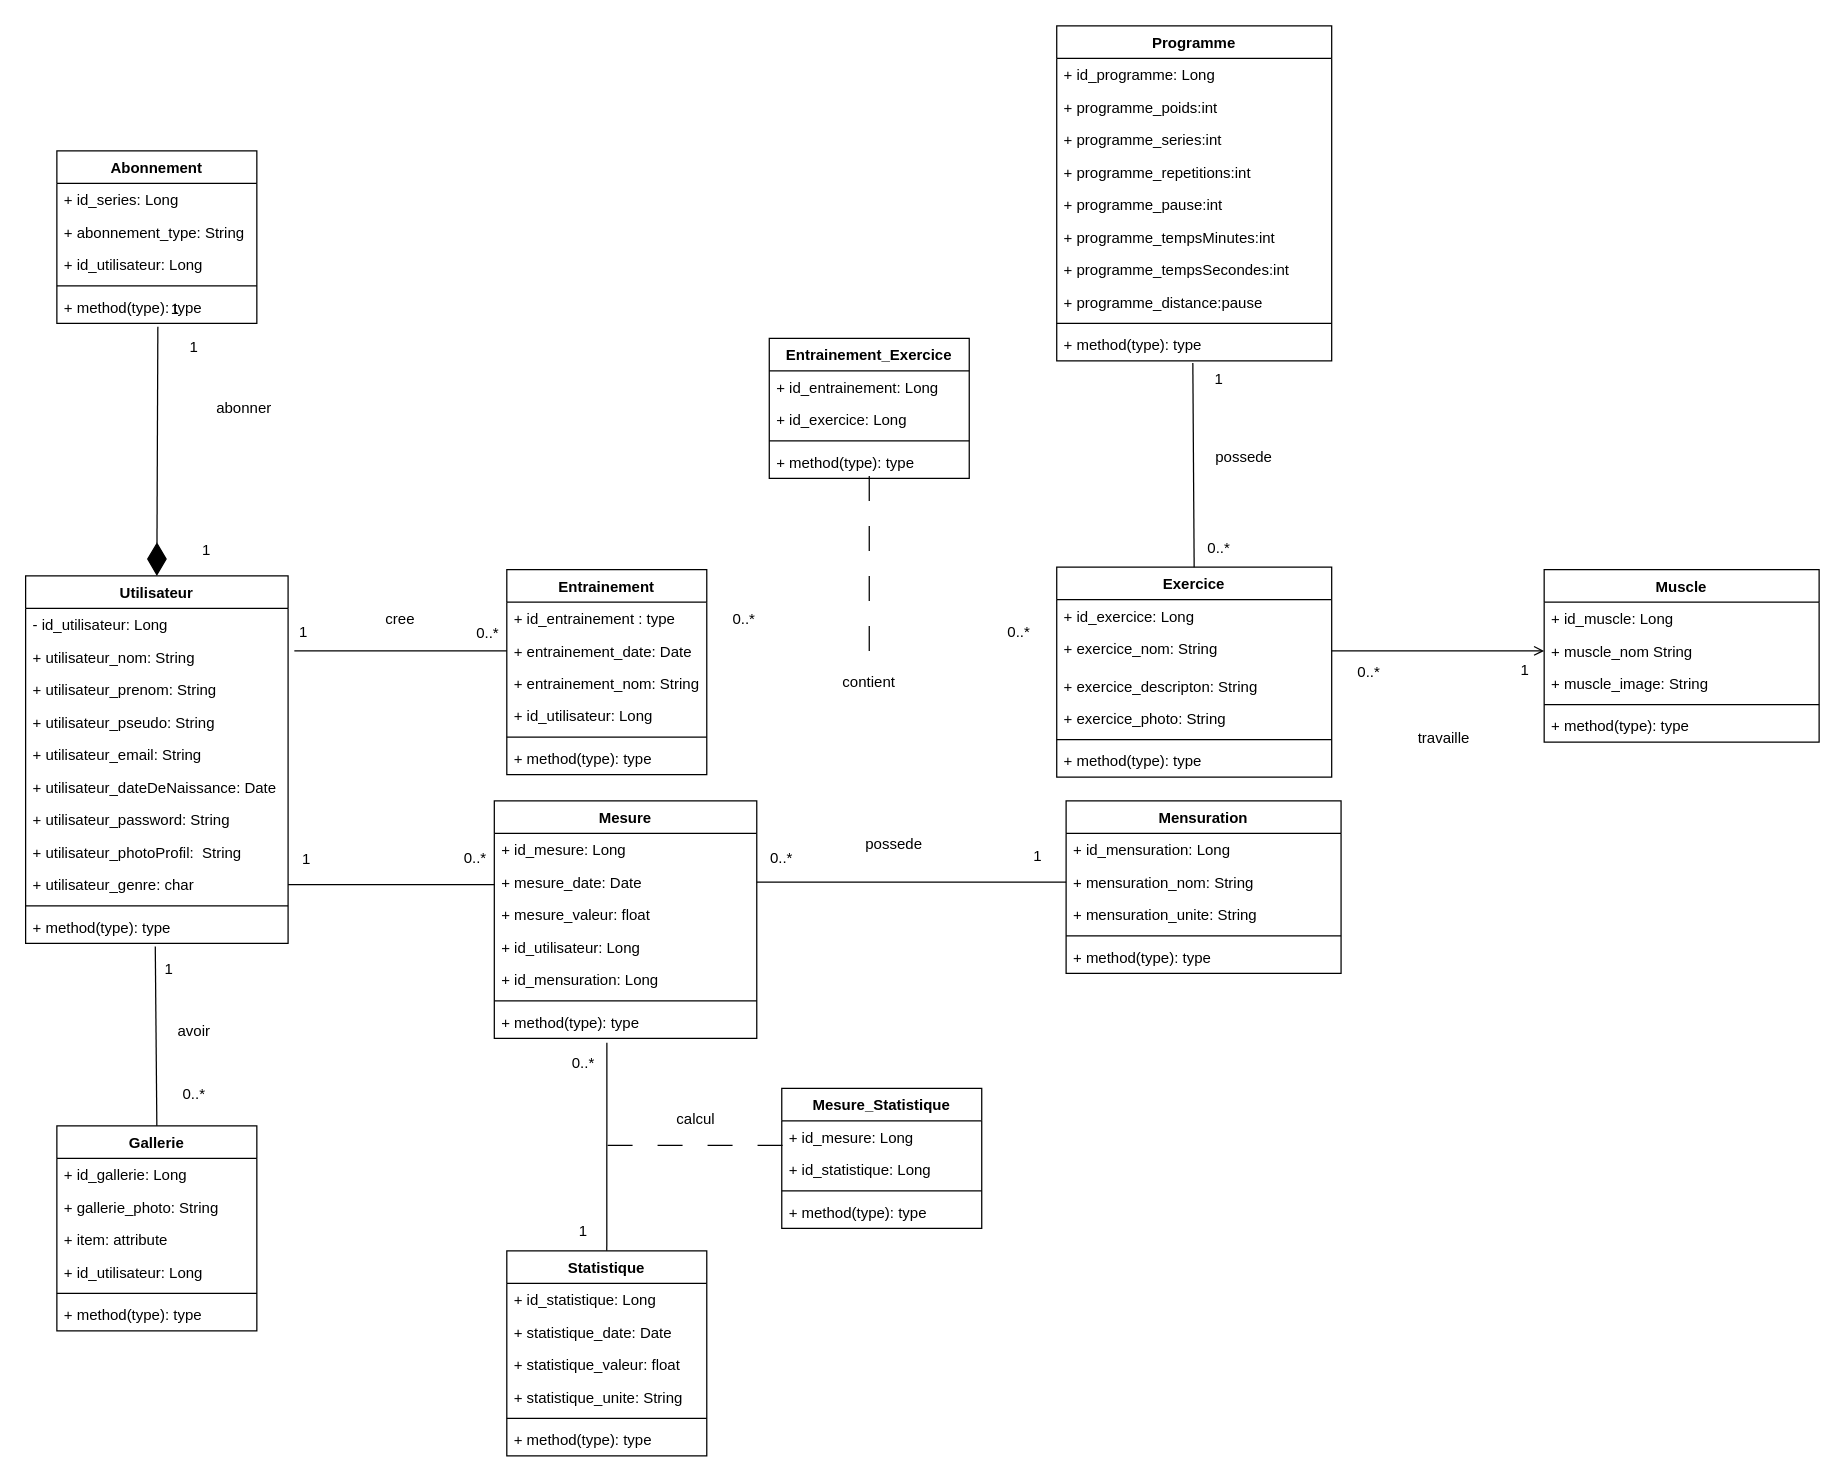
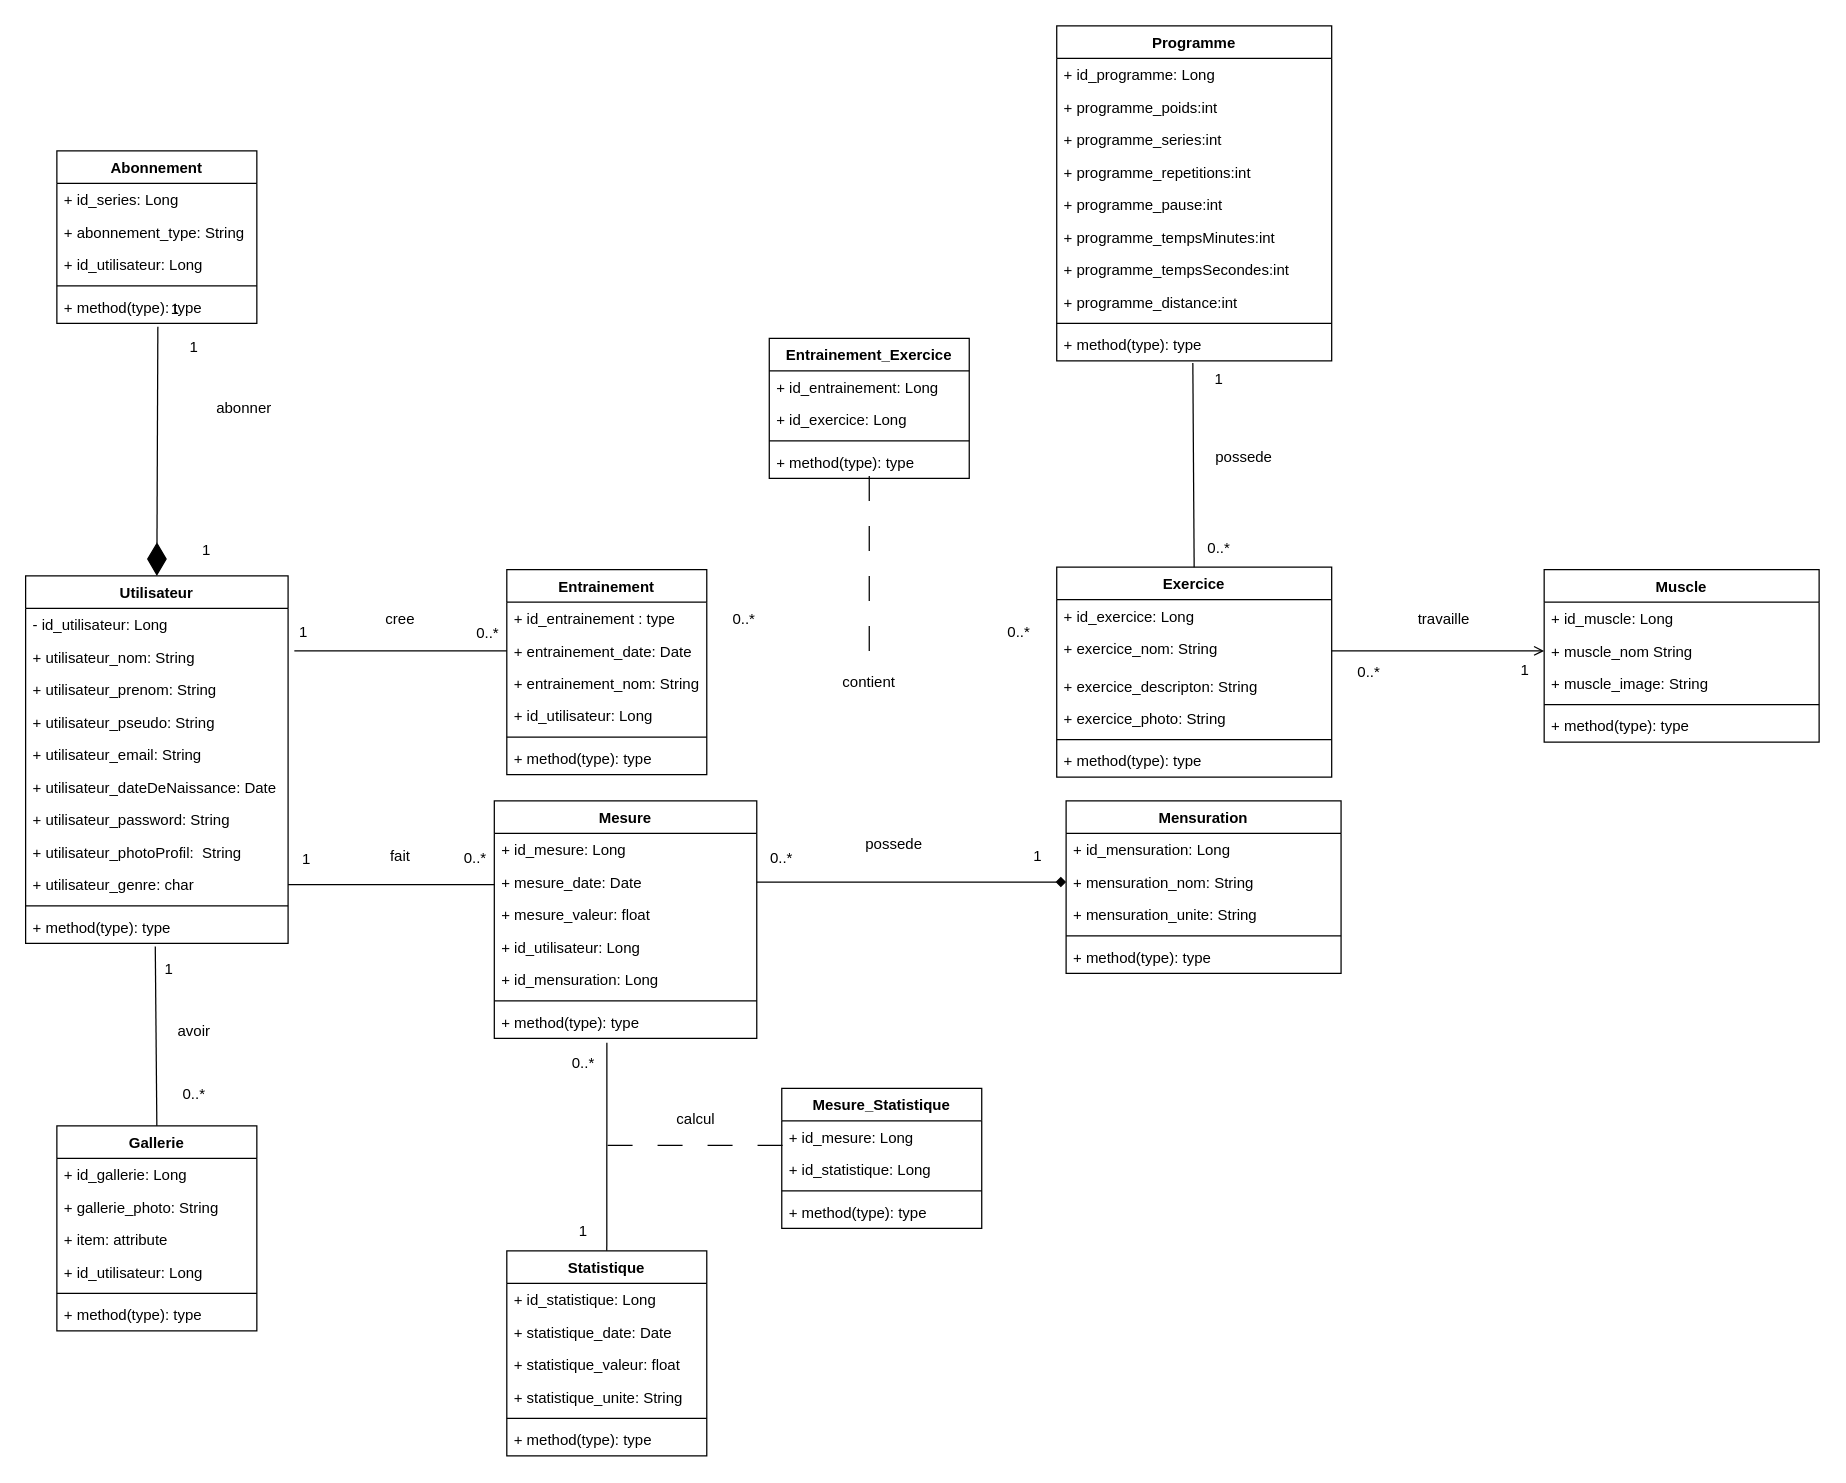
(1167, 303) -> (1157, 303)
(1444, 738) -> (1444, 619)
none -> (401, 857)
(1059, 882) -> (1056, 882)
